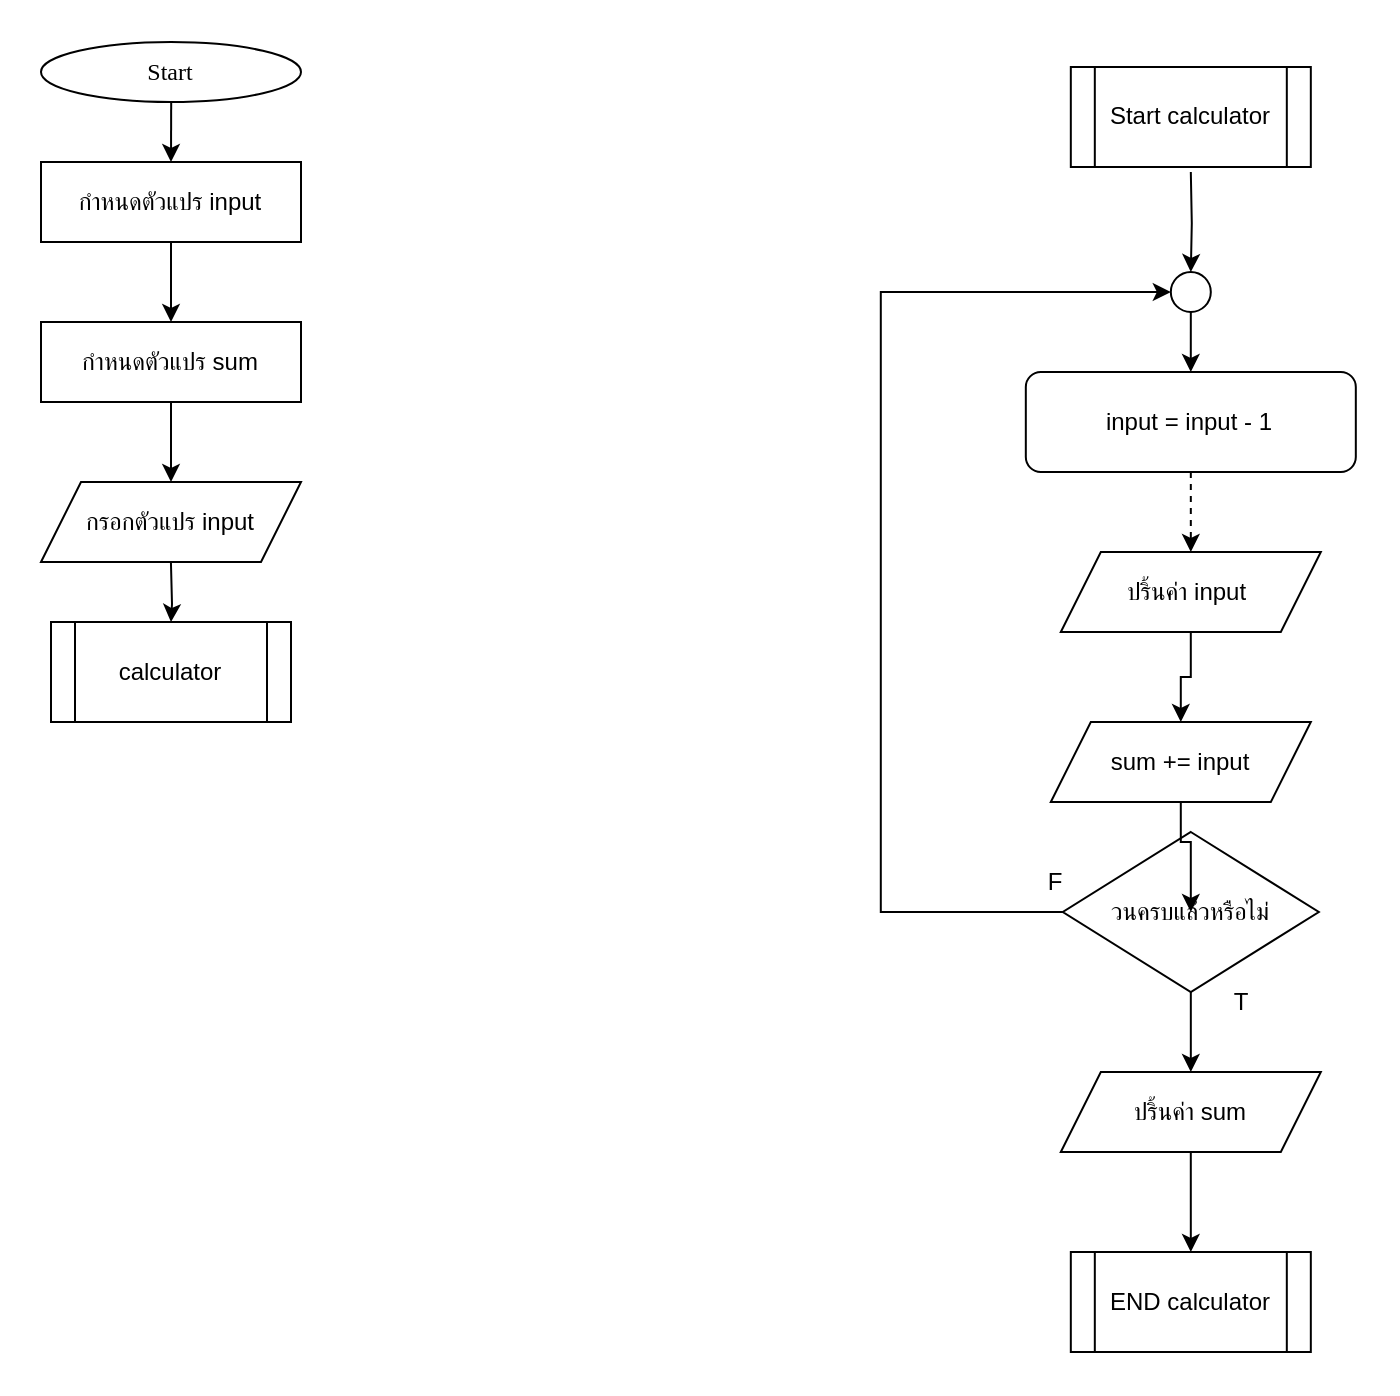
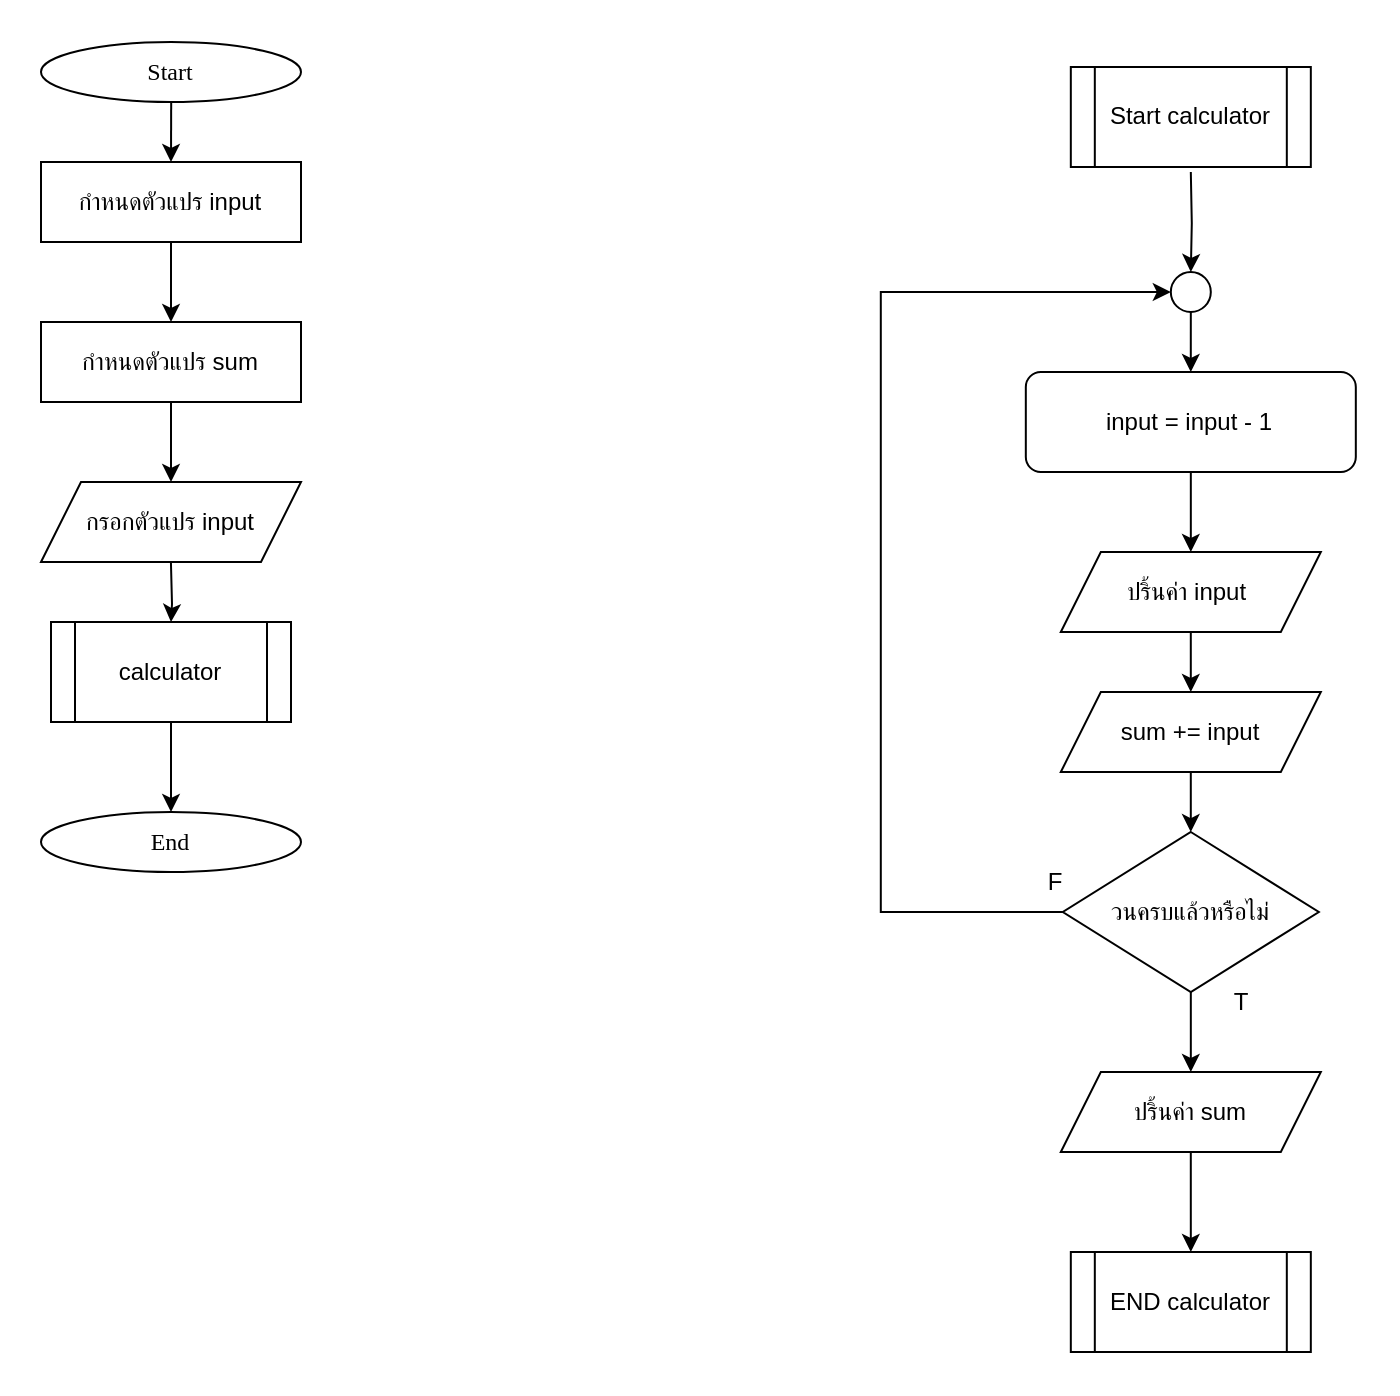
(1191, 504) -> (1191, 504)
none -> (171, 760)
(1181, 762) -> (1191, 732)
none -> (171, 842)
